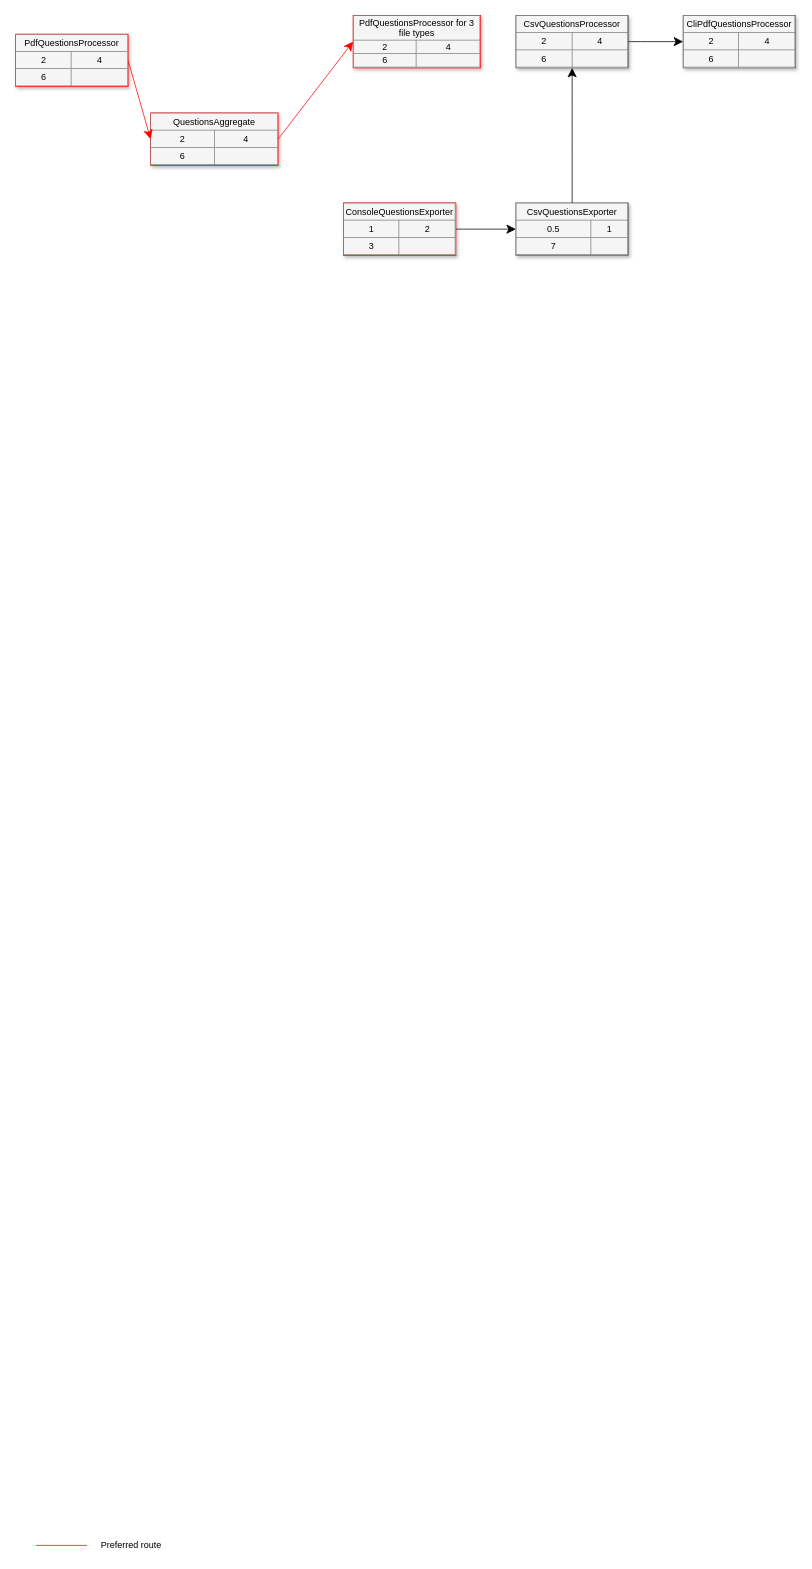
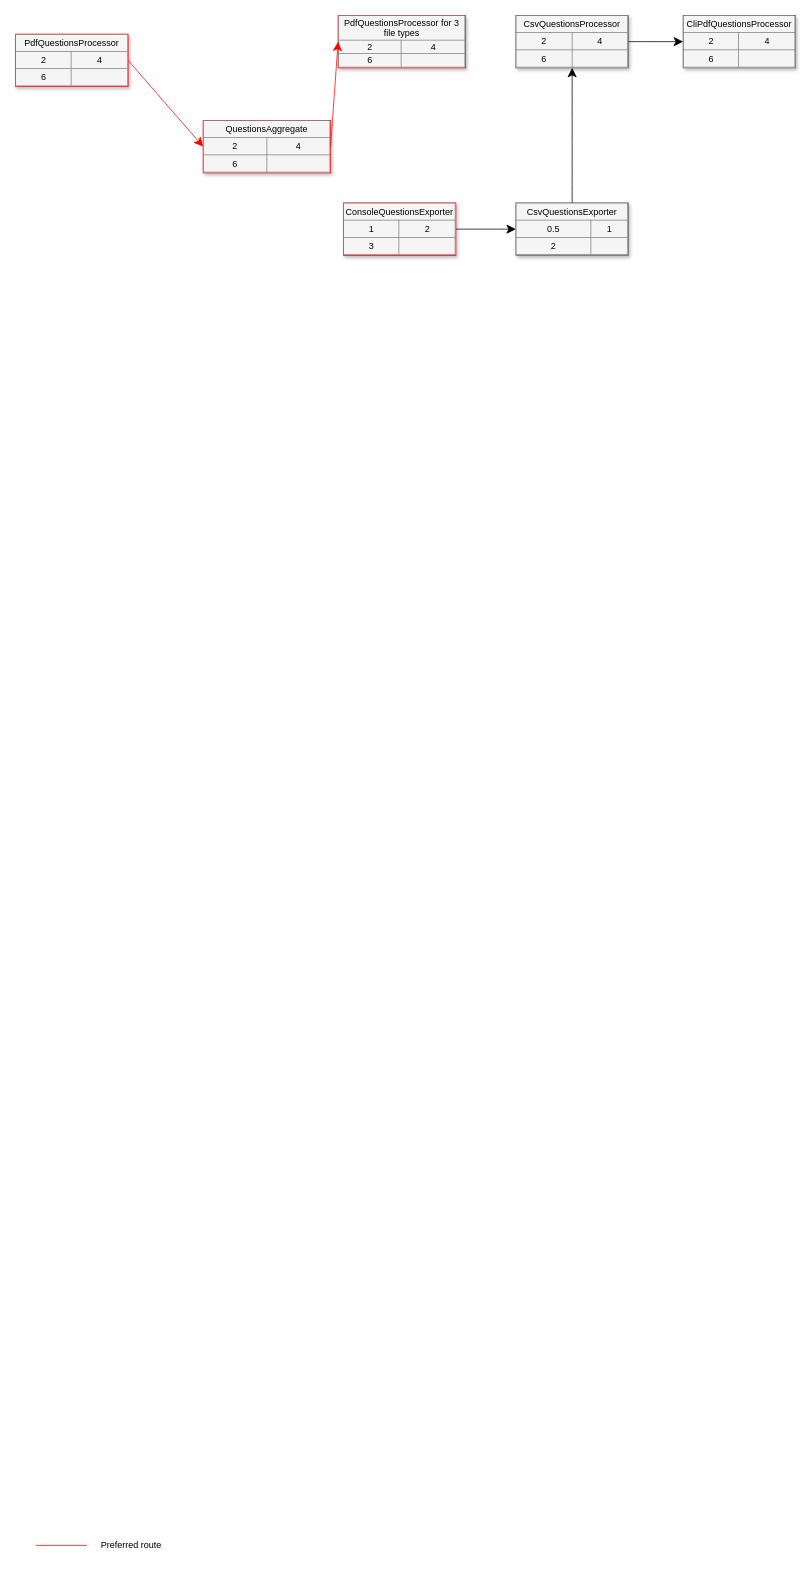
(417, 42) -> (402, 42)
(214, 139) -> (267, 147)
(572, 224) -> (572, 224)
